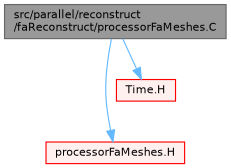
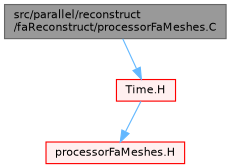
(106, 85) -> (133, 116)
